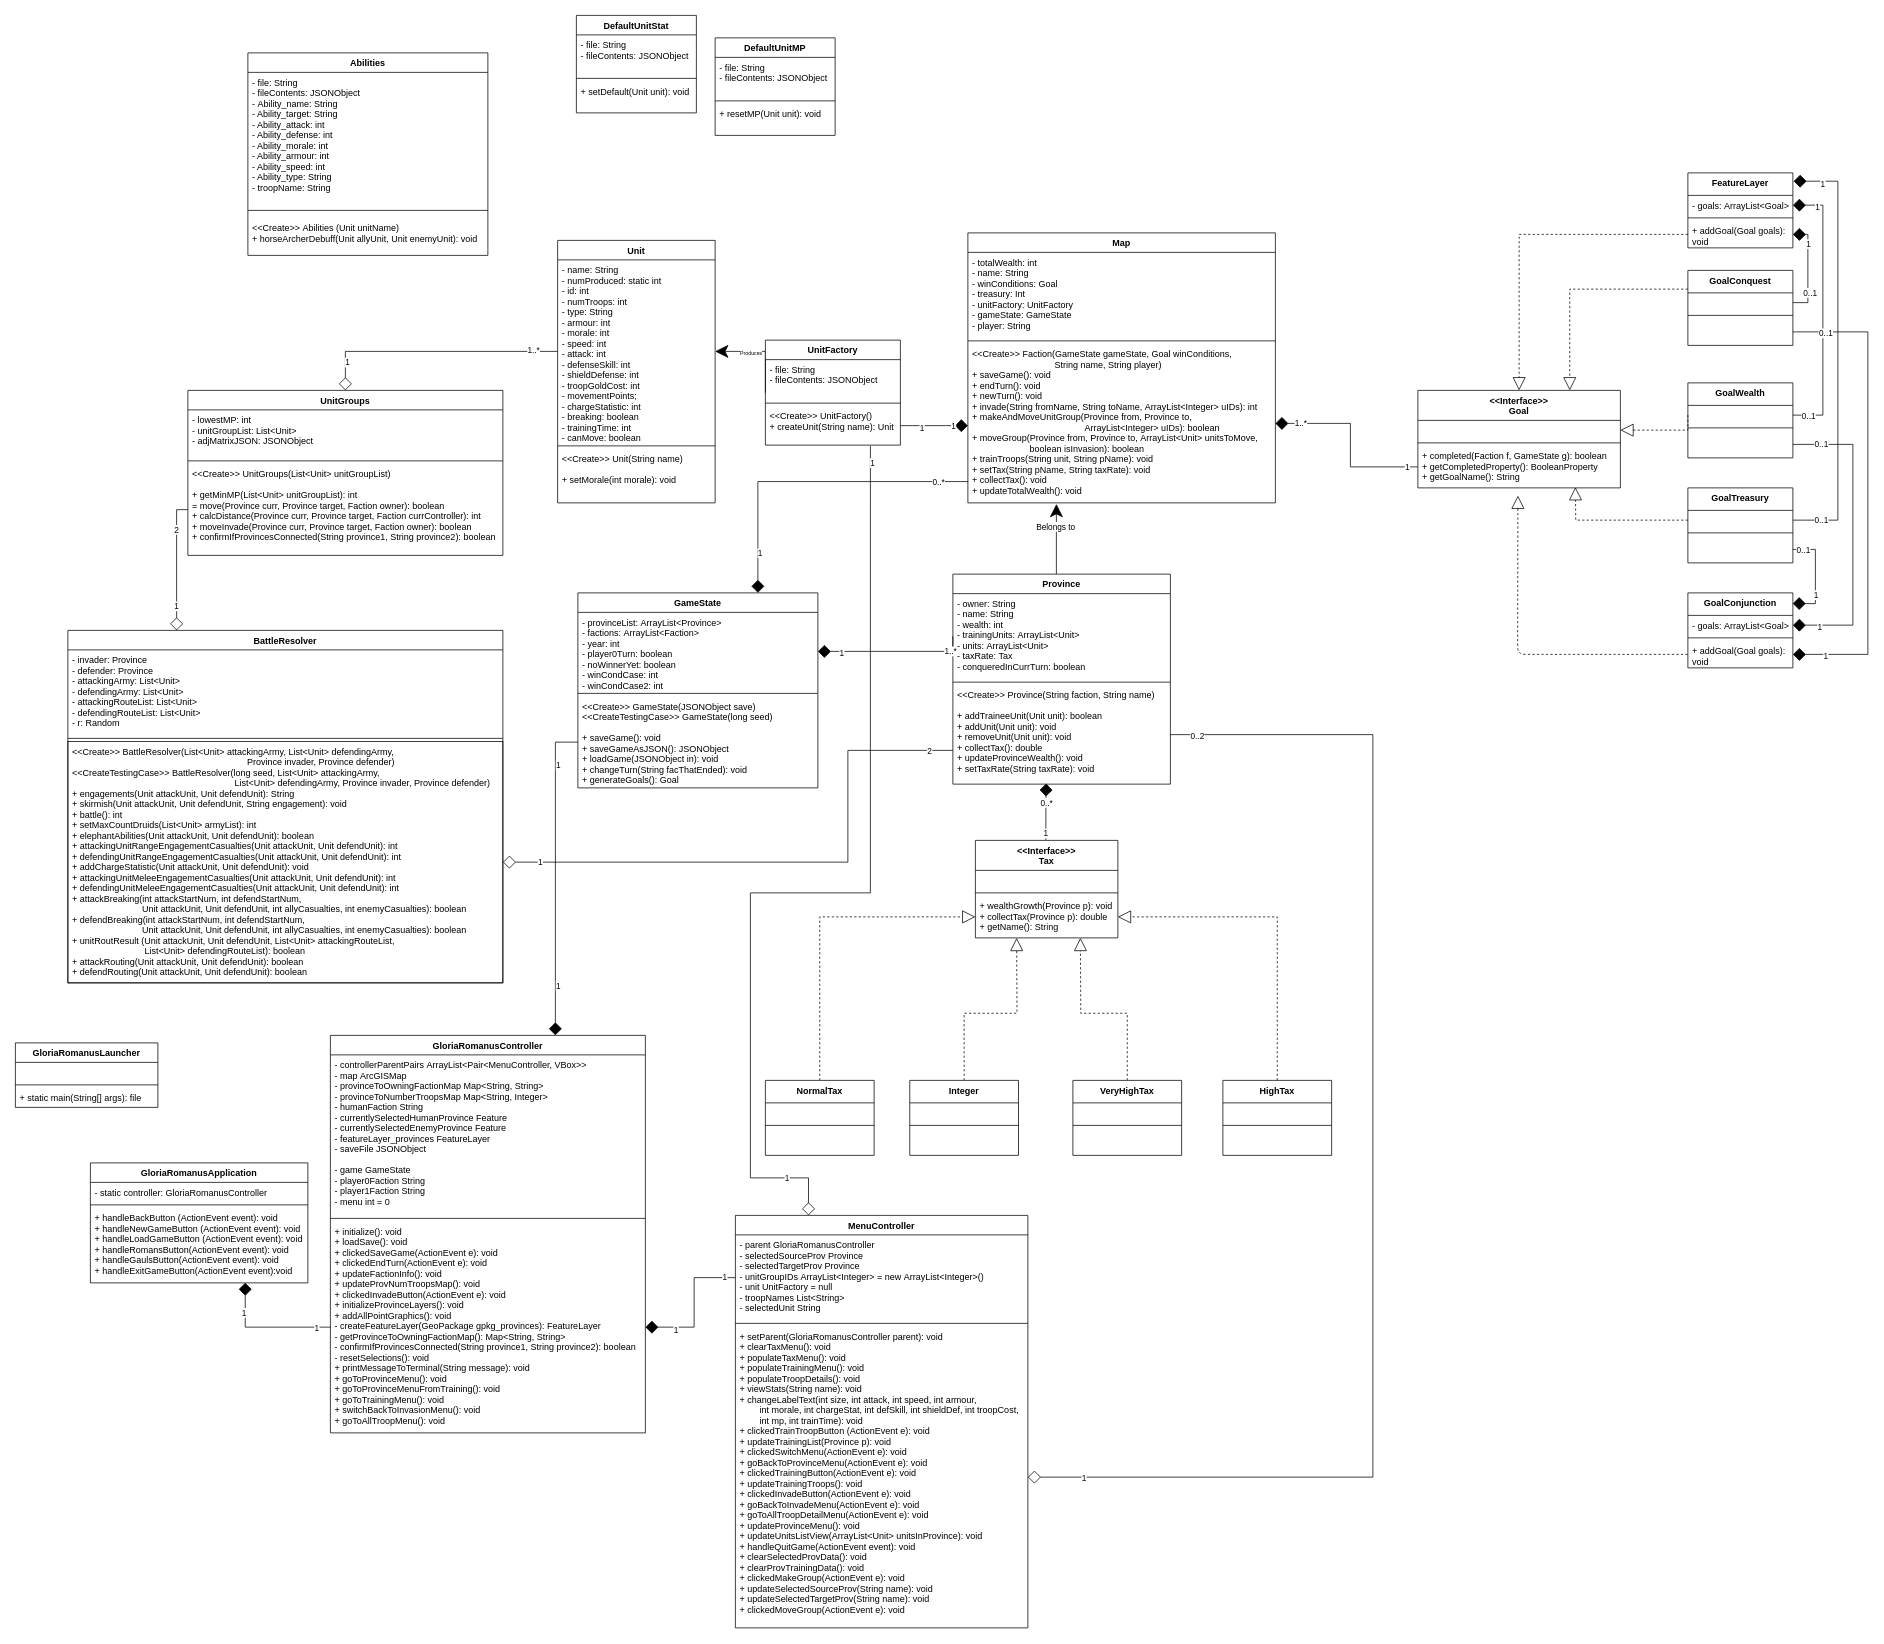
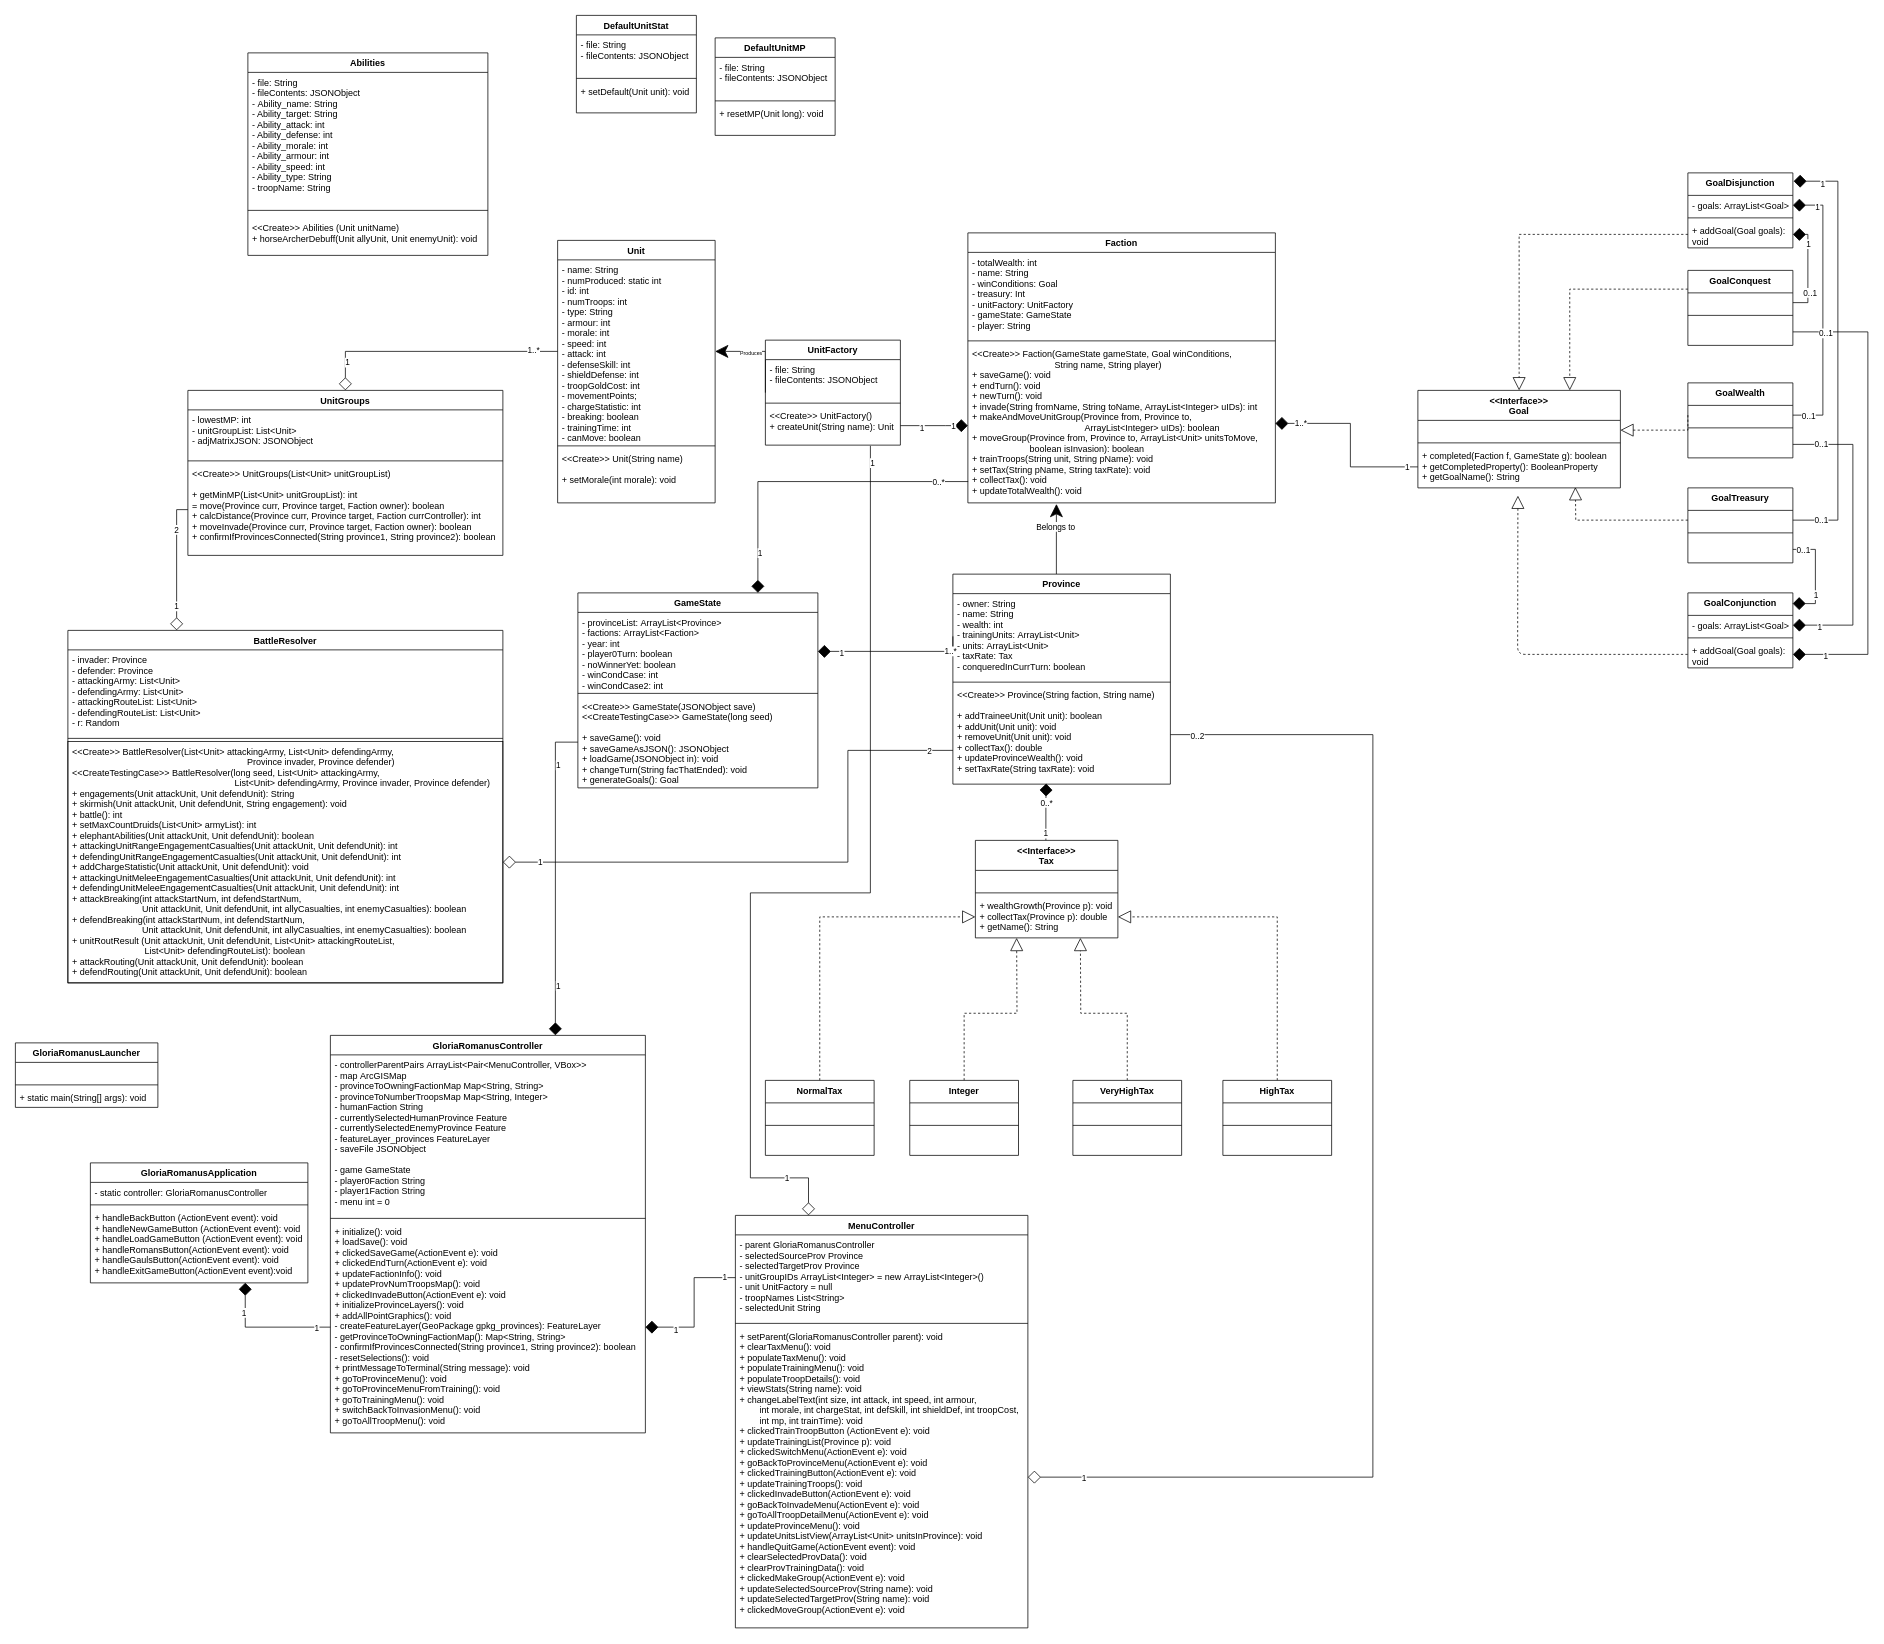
(778, 114) -> (778, 114)
(1740, 183) -> (1740, 183)
(1121, 243) -> (1121, 243)
(96, 1098) -> (97, 1098)
